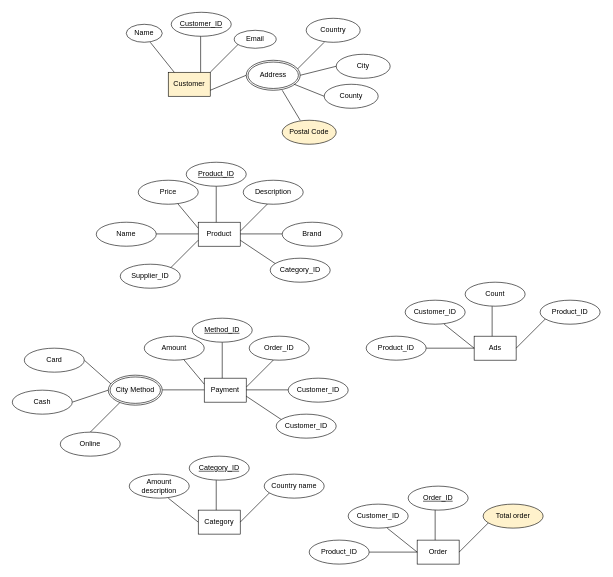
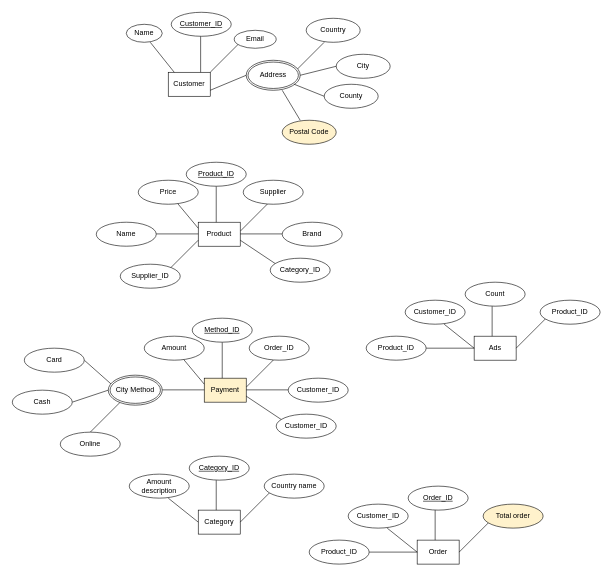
(189, 84) -> (189, 84)
(273, 192) -> (273, 192)
(225, 390) -> (225, 390)
